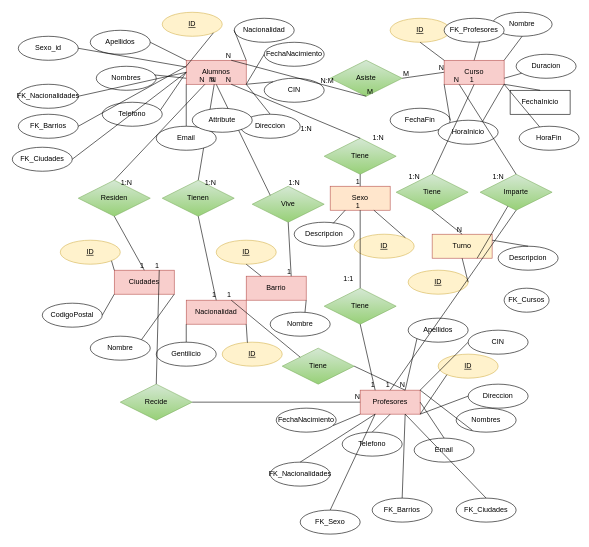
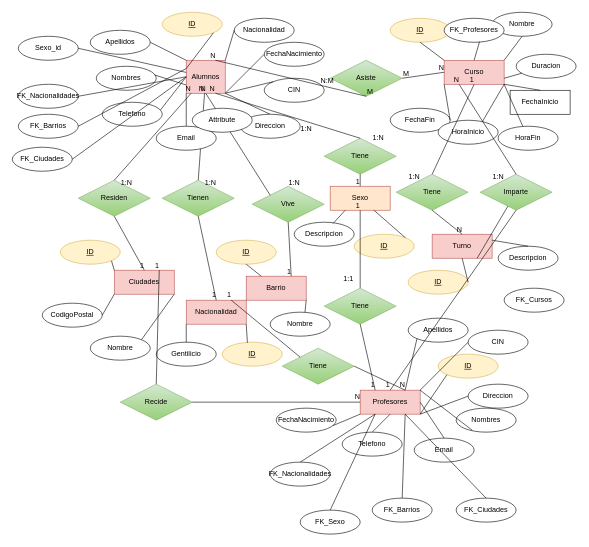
(216, 72) -> (206, 77)
(549, 138) -> (528, 138)
(462, 246) -> (462, 246)
(527, 300) -> (534, 300)
